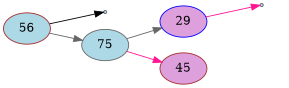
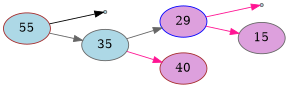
(27, 29) -> (27, 29)
none -> (262, 38)
(105, 45) -> (105, 45)
(183, 69) -> (183, 69)
